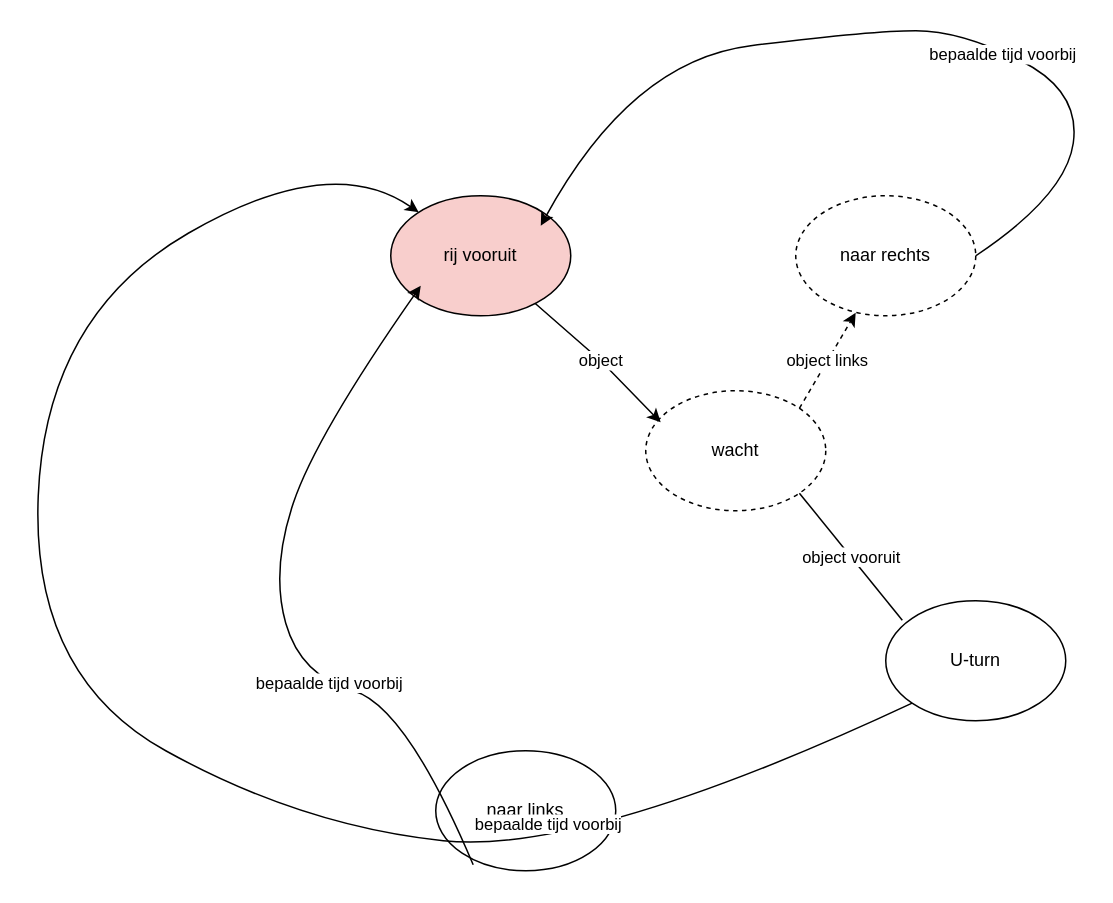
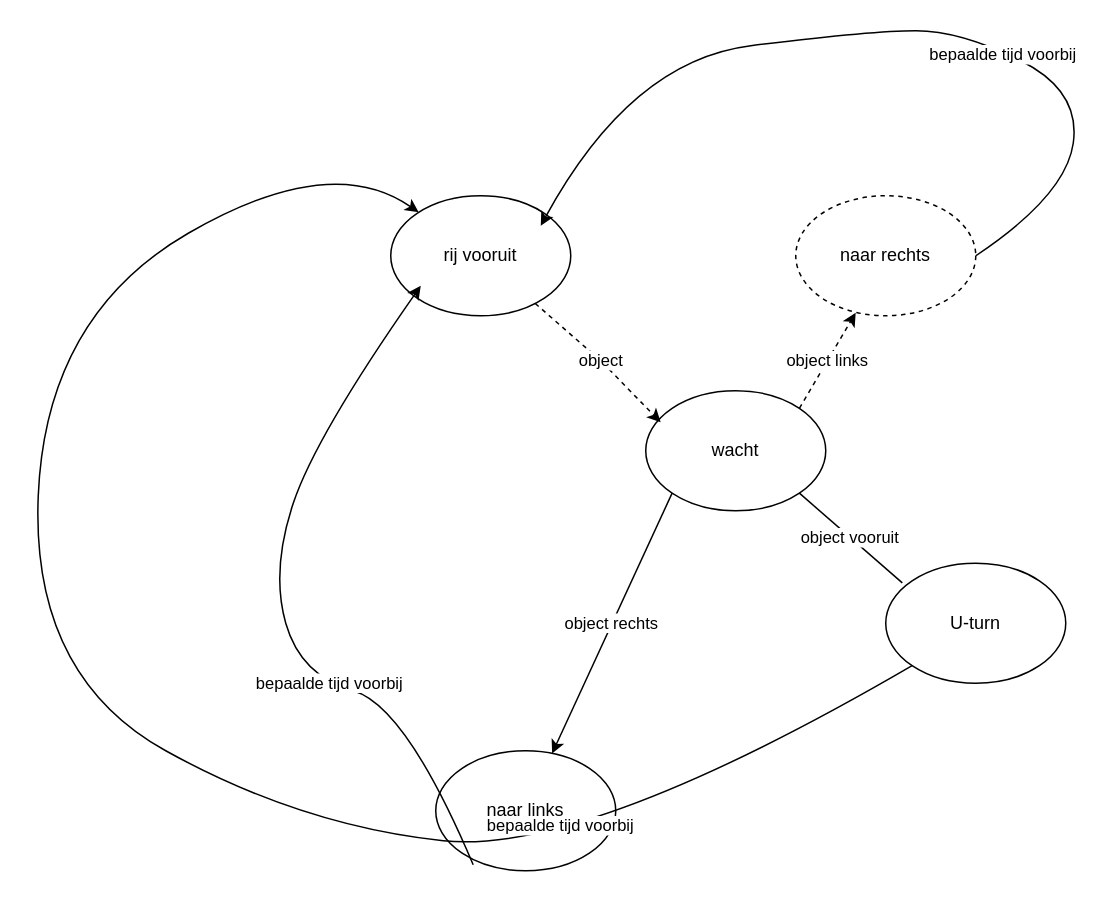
(481, 256) -> (481, 256)
(563, 328) -> (563, 328)
(736, 451) -> (736, 451)
none -> (614, 619)
(976, 661) -> (976, 623)
